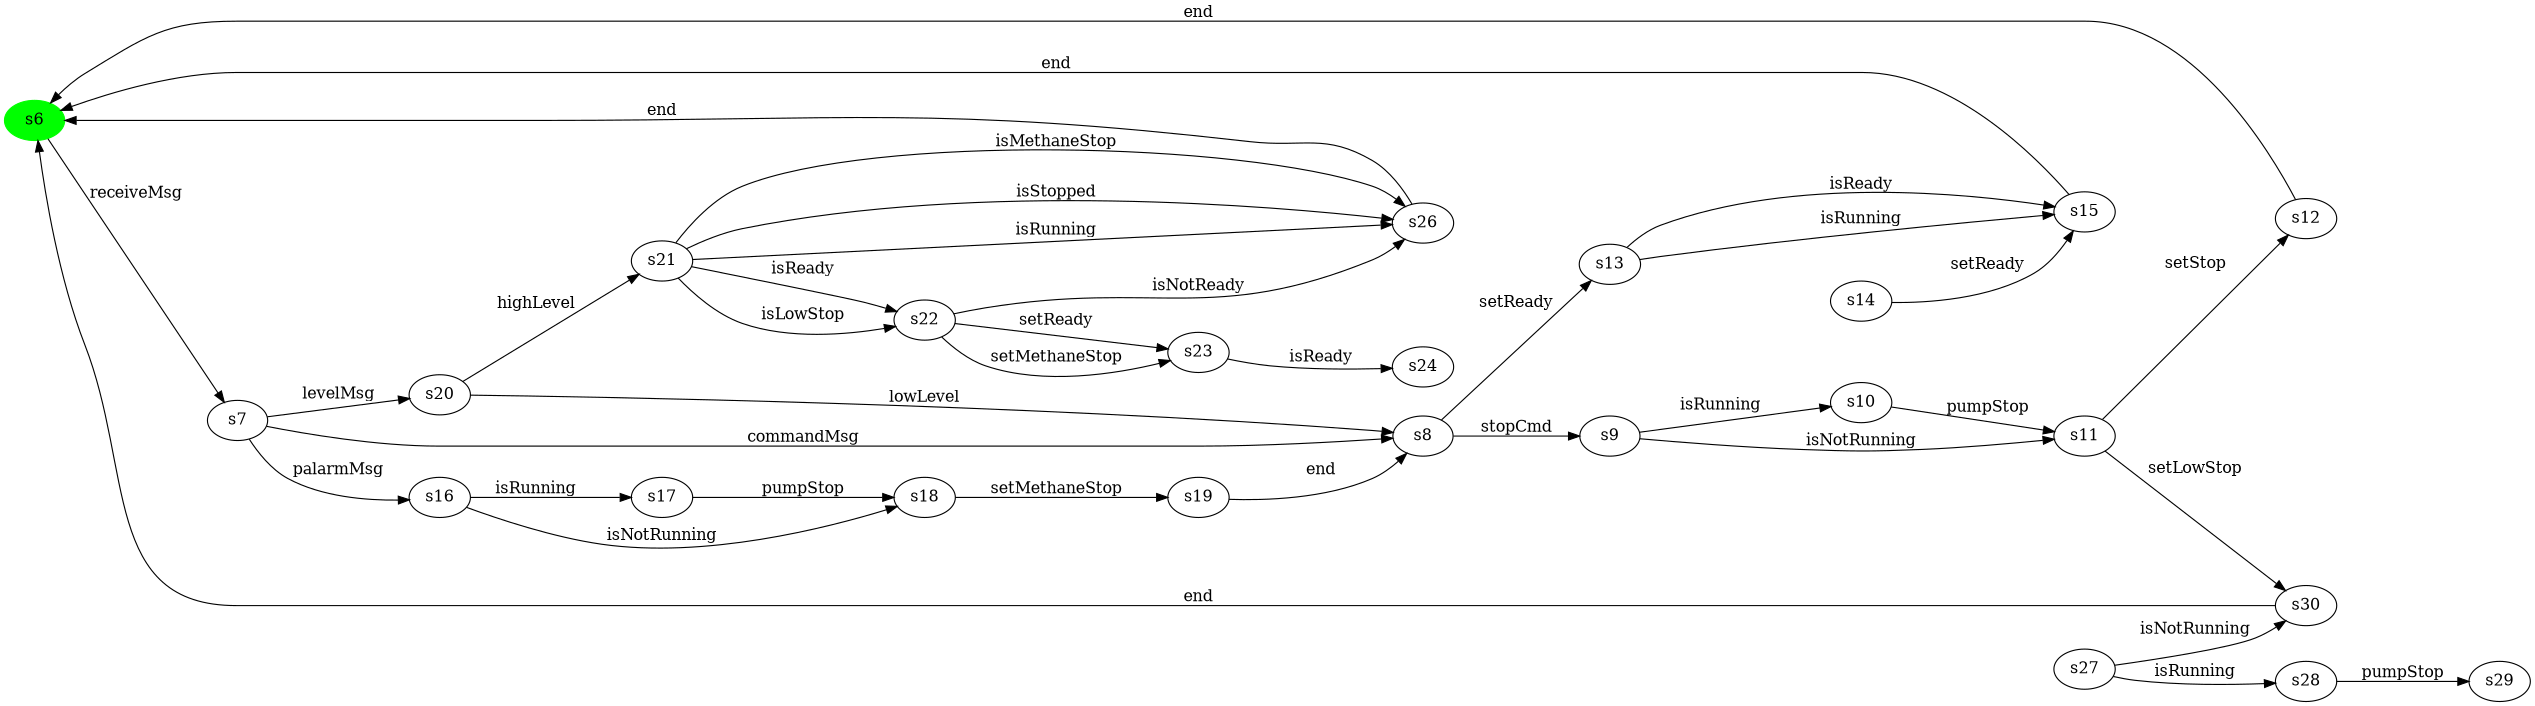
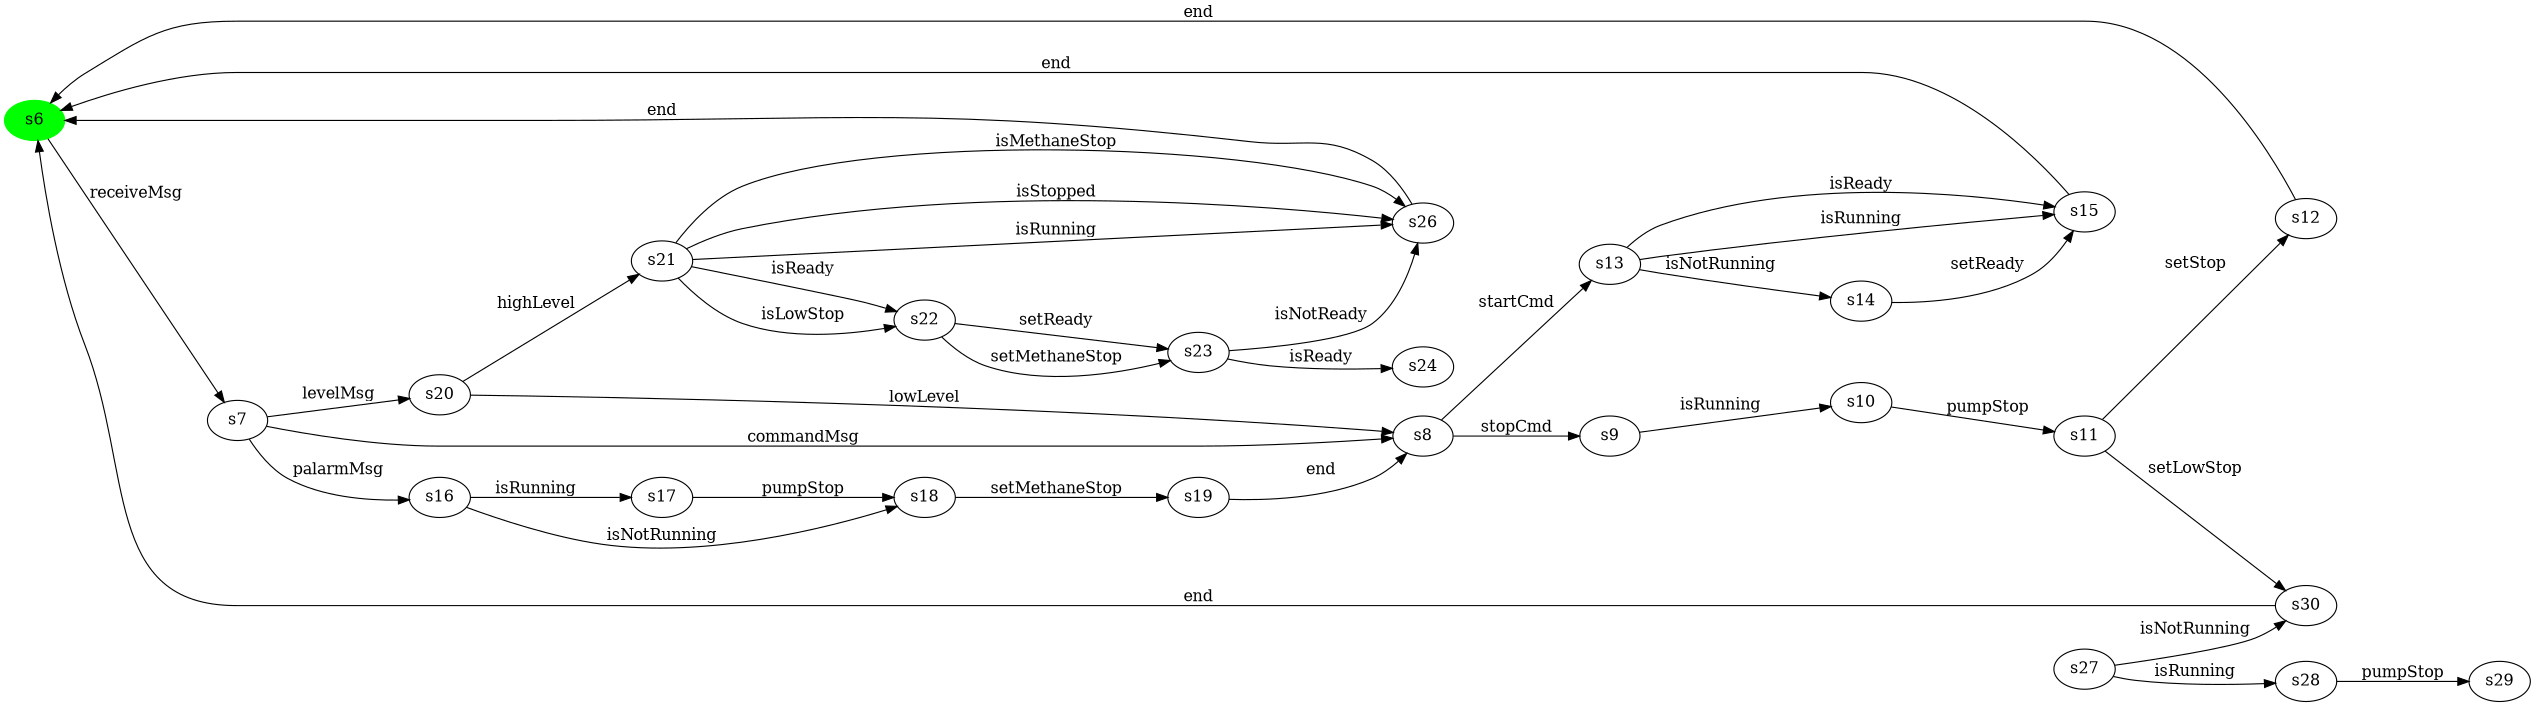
none -> (1730, 284)
(1178, 298) -> (1343, 335)
(1516, 303) -> (1516, 303)
(1841, 451) -> none
